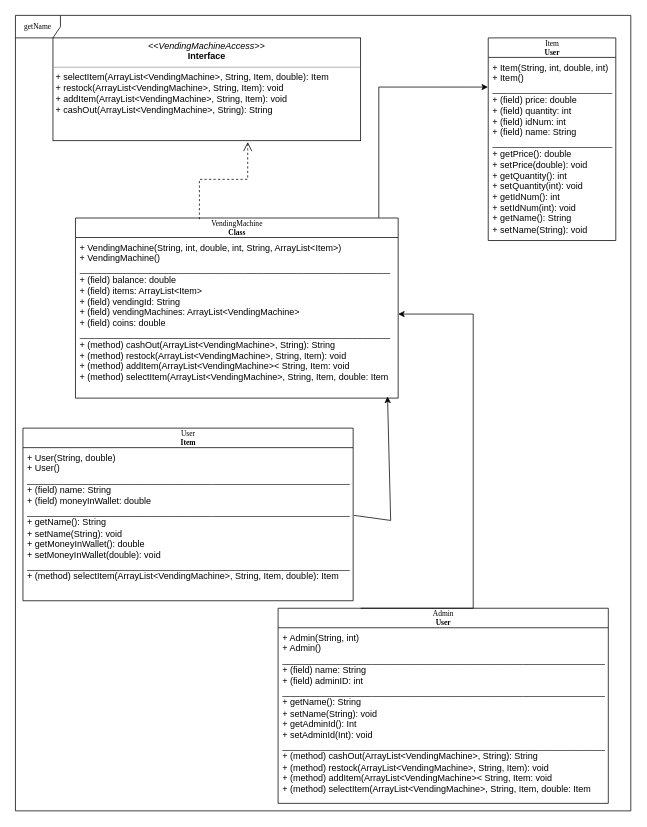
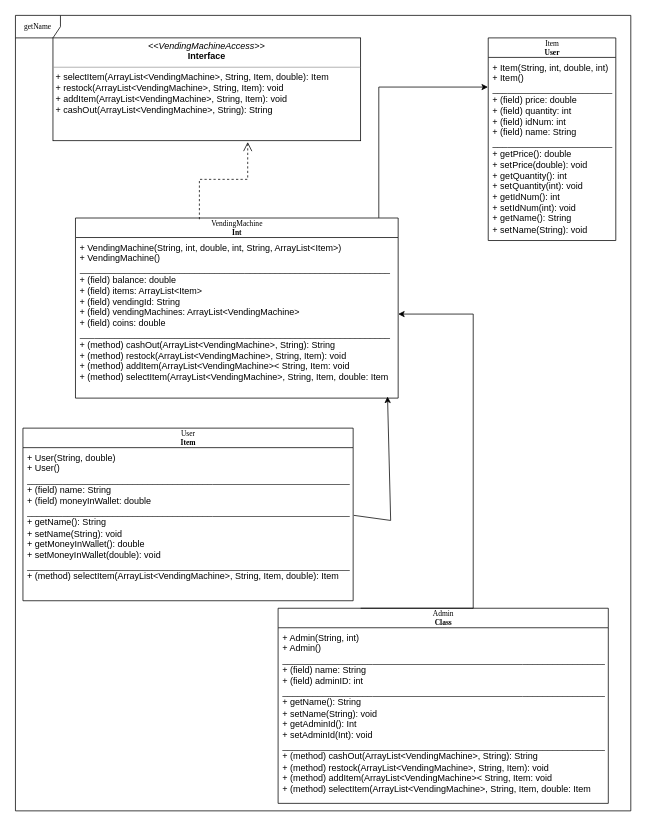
(237, 228) -> (237, 228)
(443, 618) -> (443, 618)
